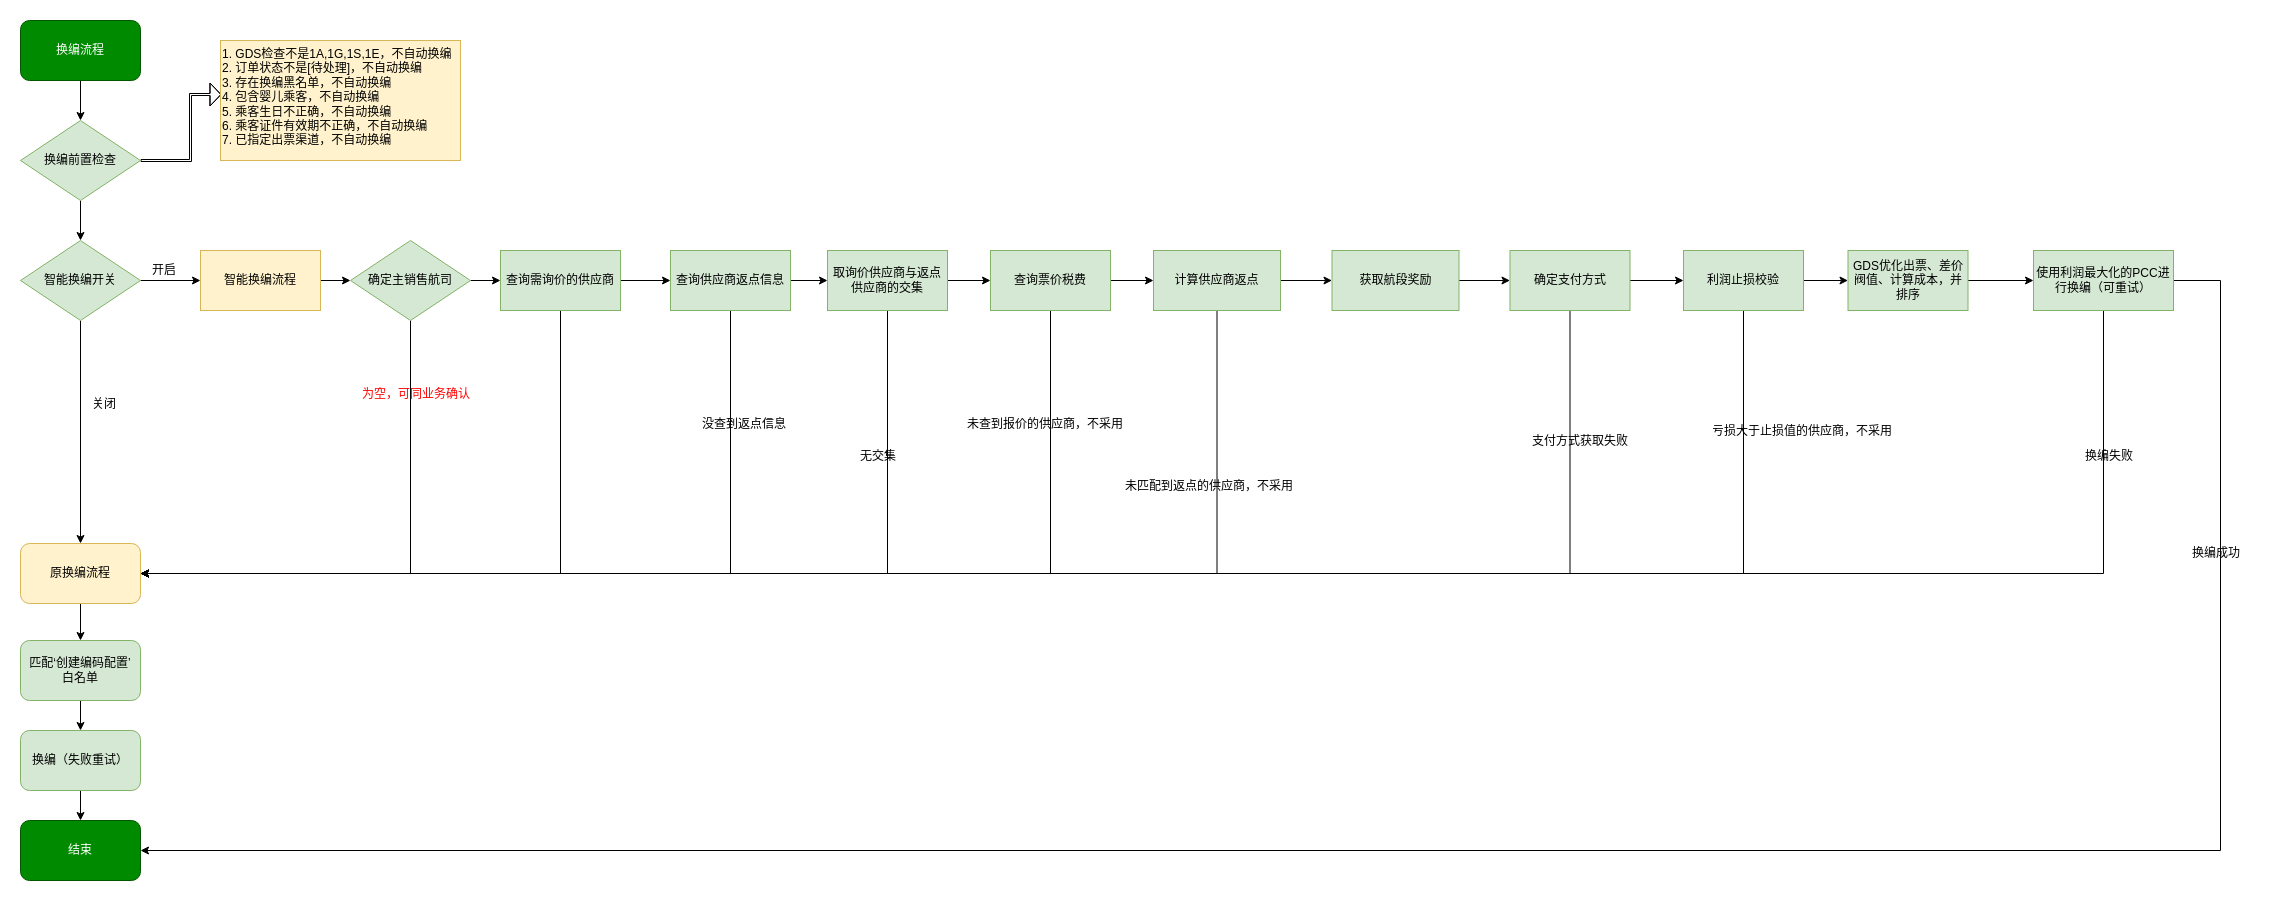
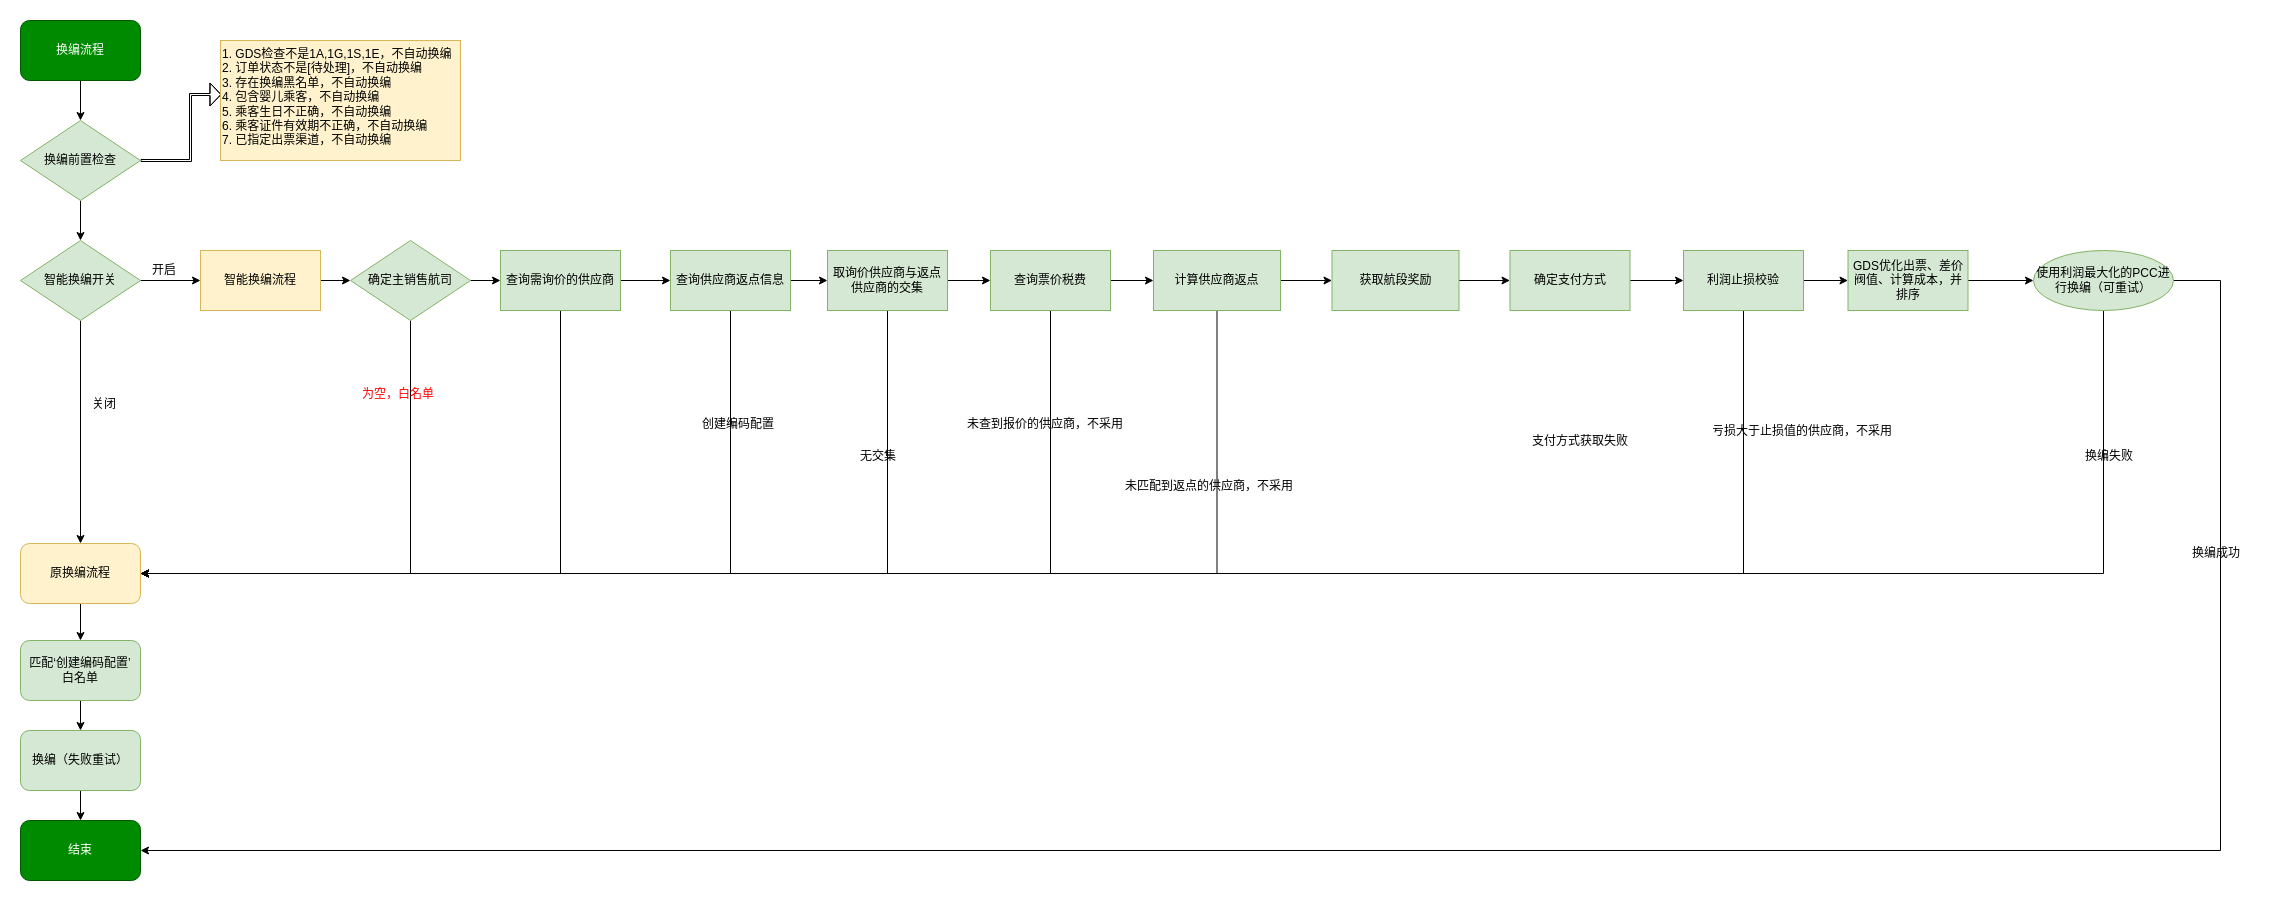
(2104, 281) -> (2104, 281)
(417, 395) -> (399, 395)
(745, 425) -> (739, 425)
(1570, 441) -> none
